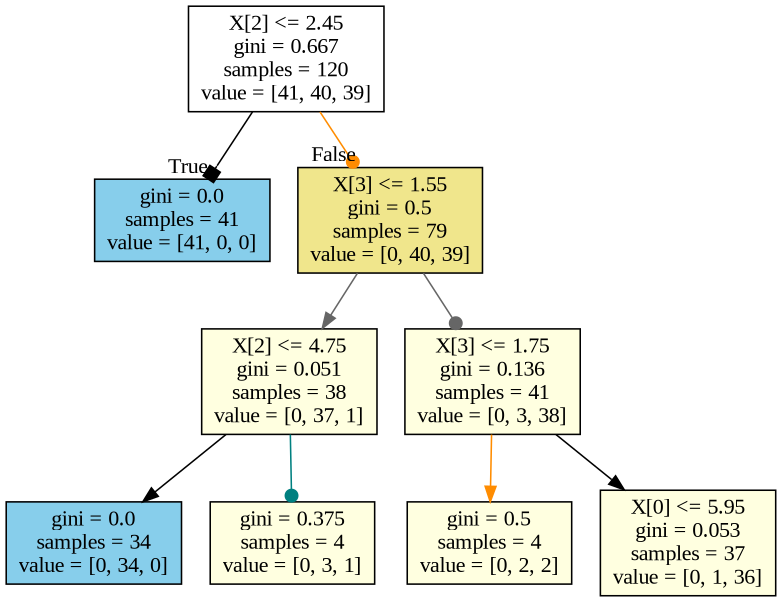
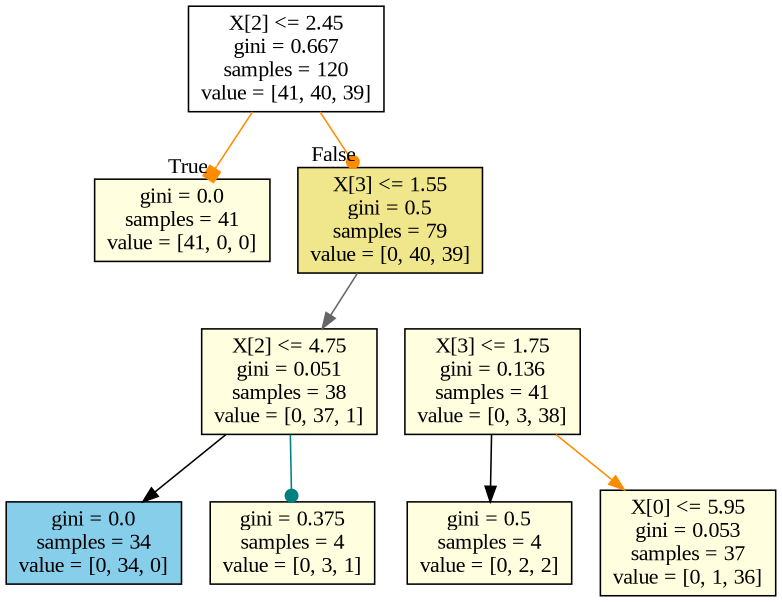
(235, 139) -> (235, 139)
(182, 220) -> (182, 220)
(438, 296) -> none
(584, 457) -> (584, 457)
(491, 460) -> (491, 460)
